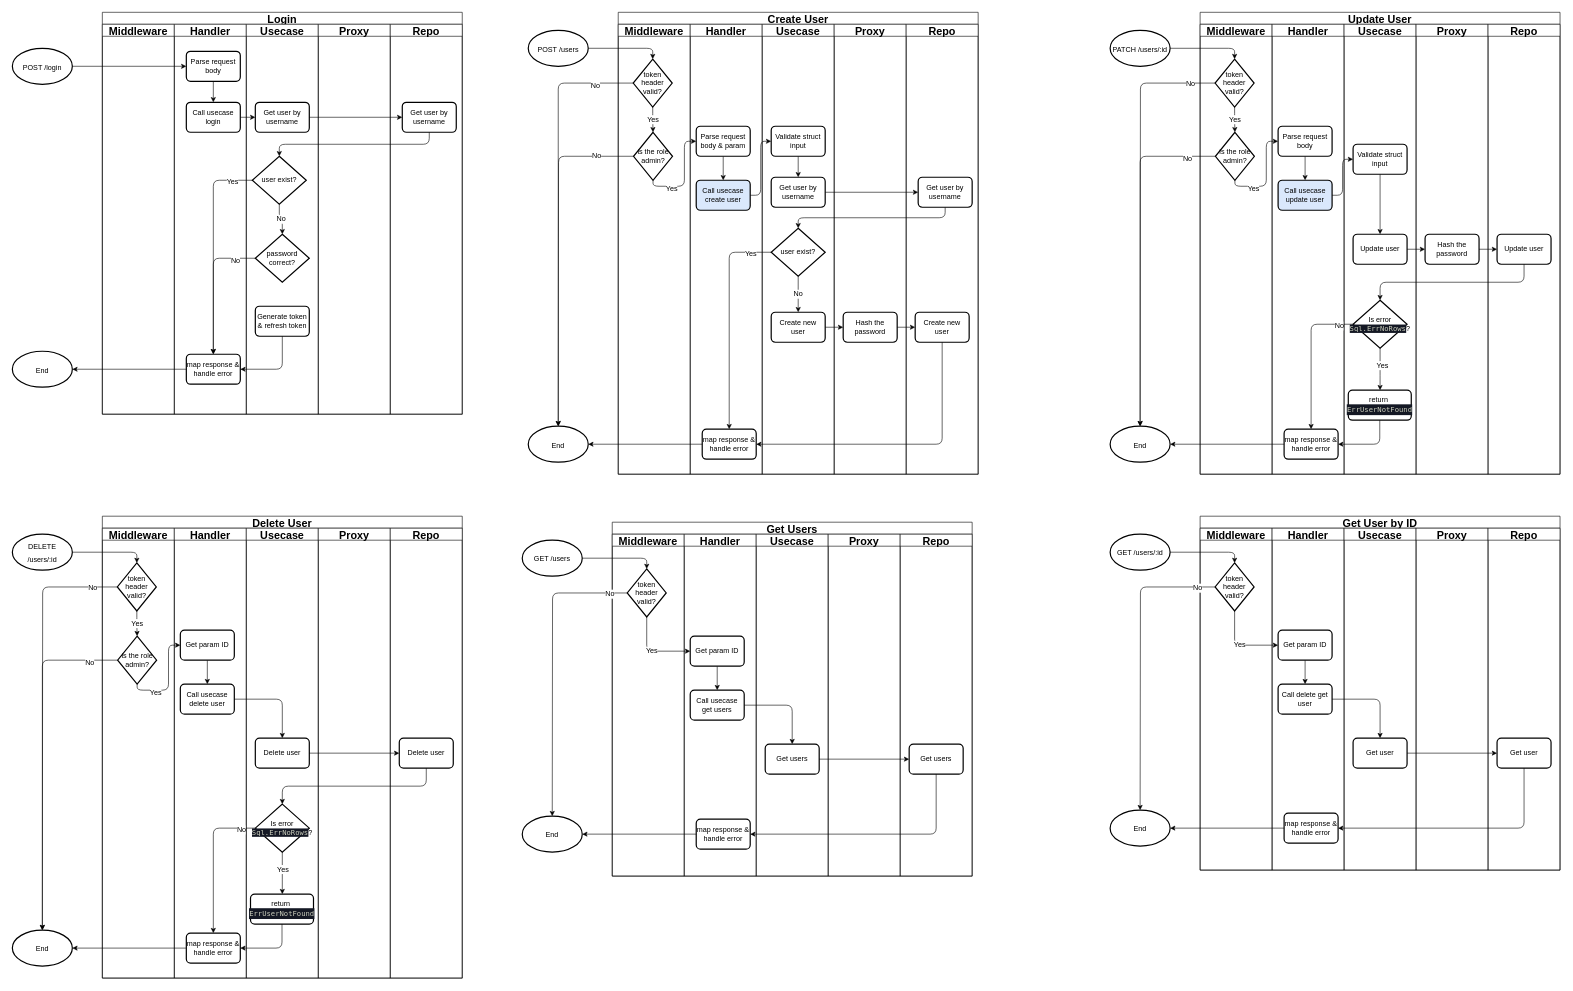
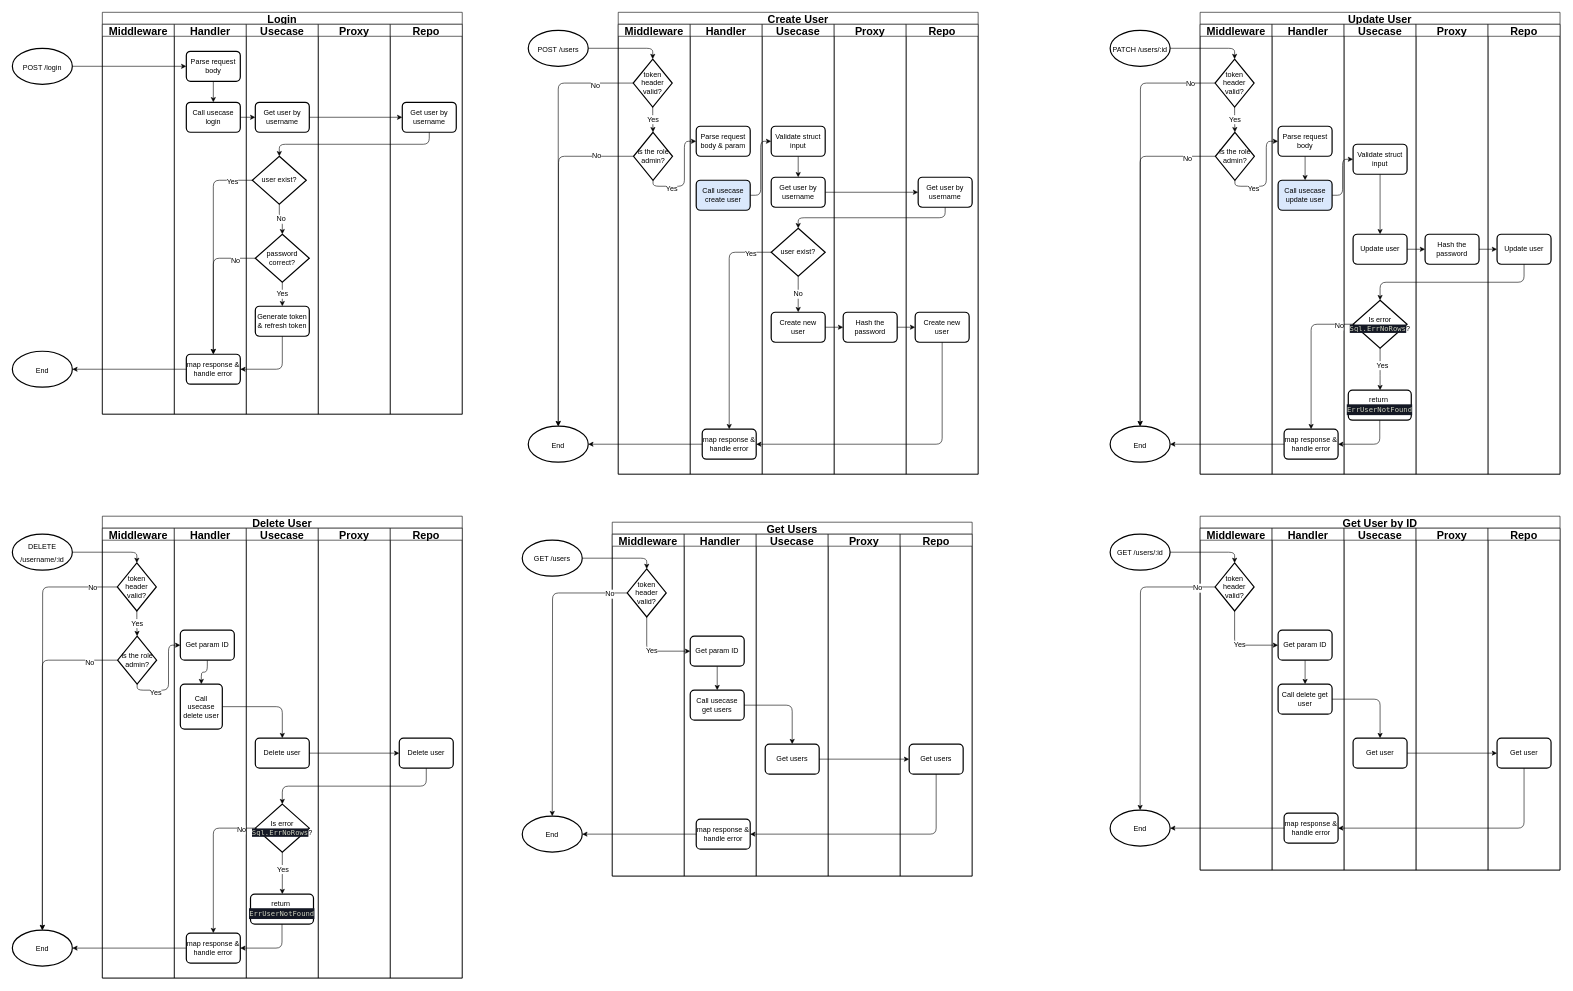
(723, 174) -> none
none -> (282, 295)
(42, 552) -> (42, 552)
(207, 699) -> (201, 707)
